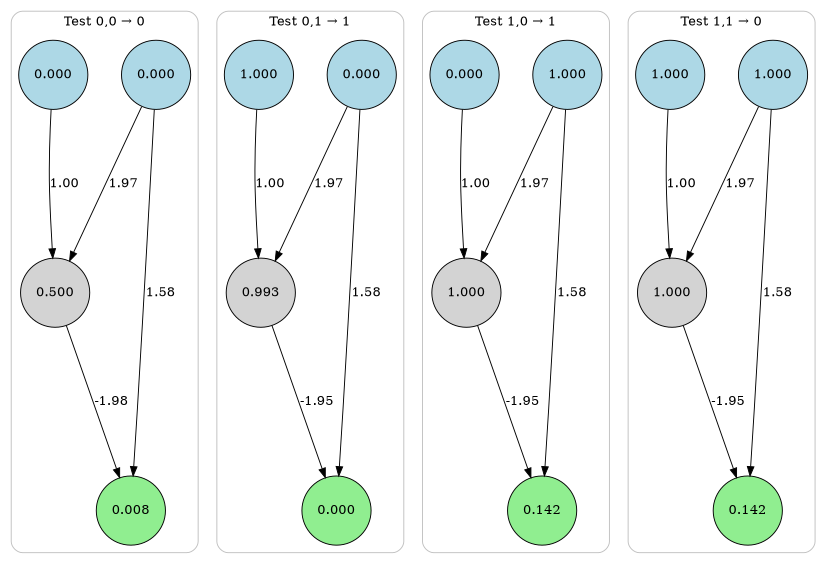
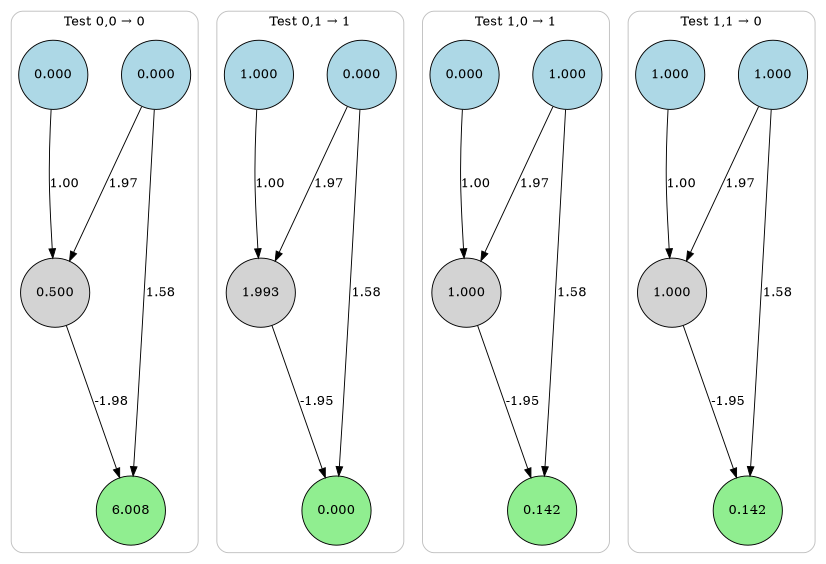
(261, 293) -> (261, 293)
(131, 511) -> (131, 511)
